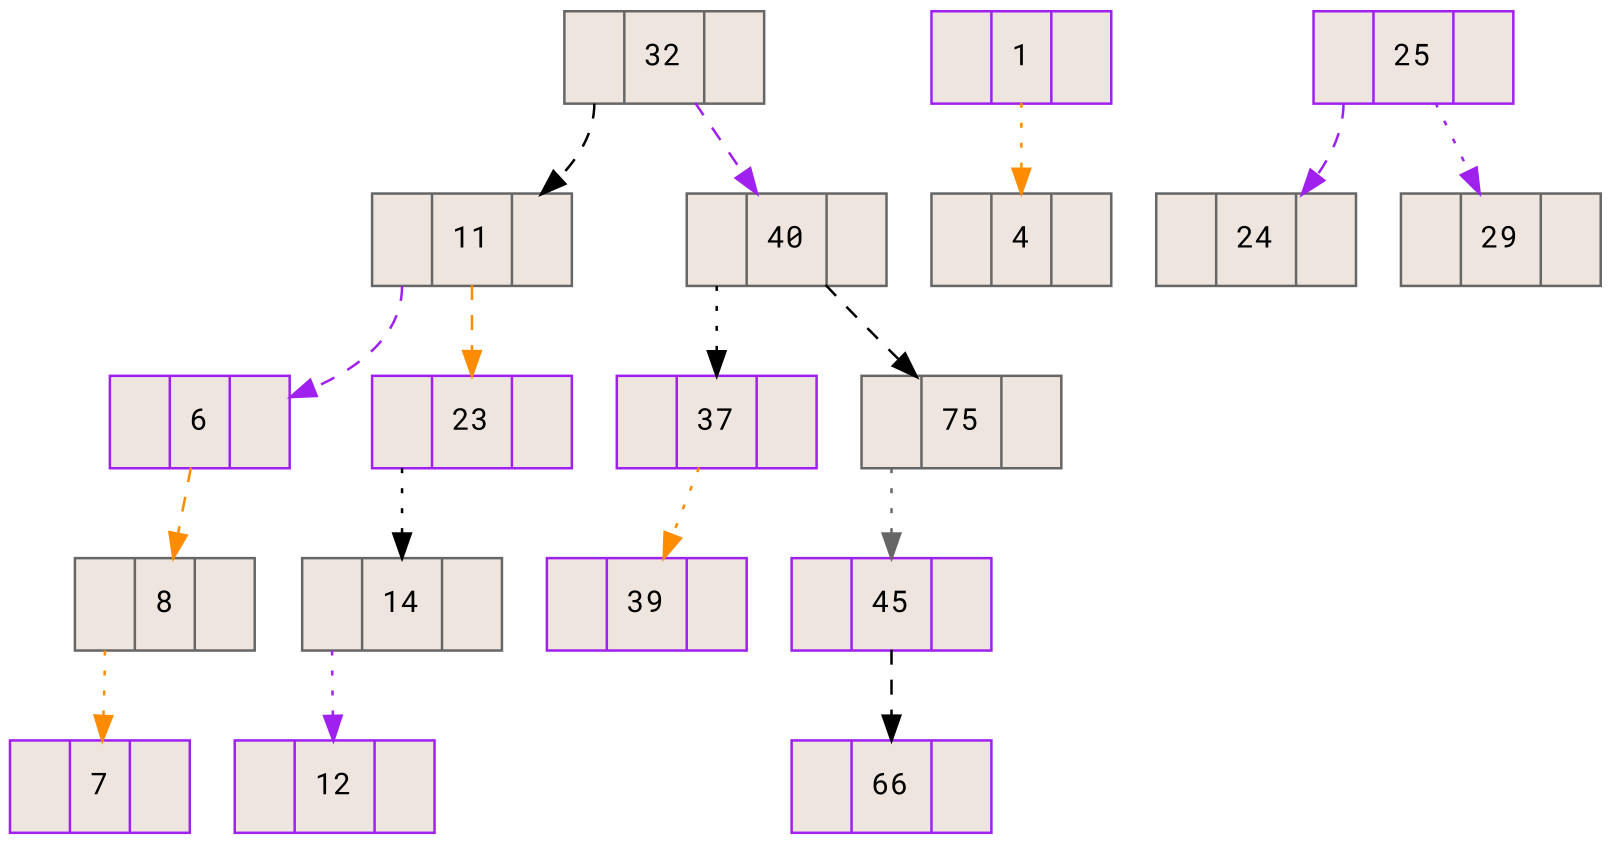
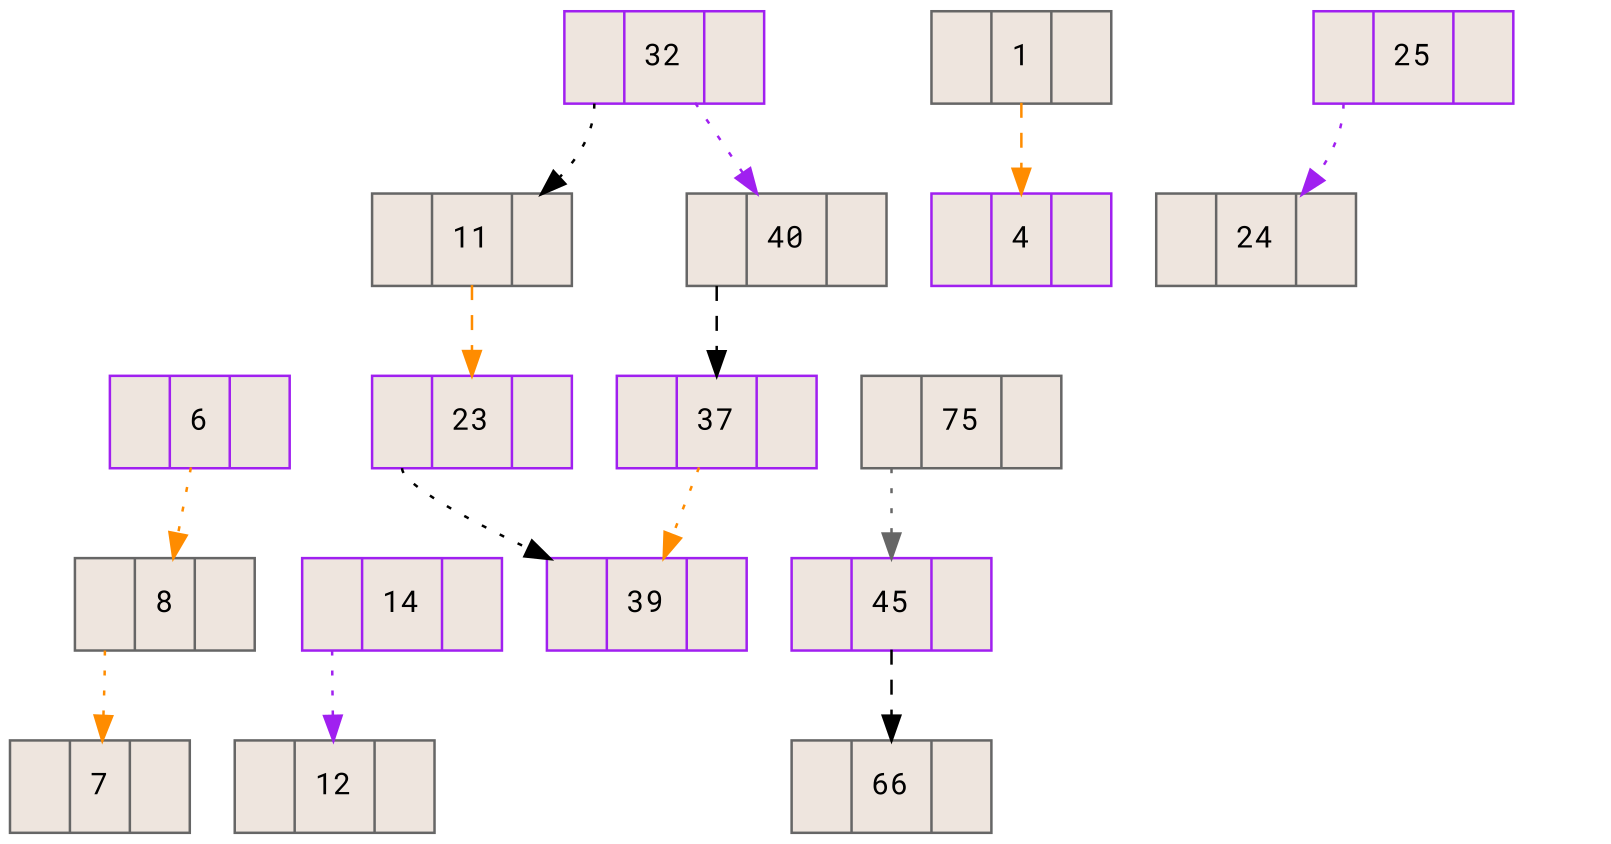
(664, 57) -> (664, 57)
(1021, 57) -> (1021, 57)
(1021, 136) -> (1021, 136)
(719, 138) -> (719, 138)
(1336, 141) -> (1336, 141)
(584, 144) -> (584, 144)
(1021, 240) -> (1021, 240)
(1501, 240) -> none
(717, 319) -> (717, 319)
(862, 322) -> none
(373, 349) -> none
(185, 500) -> (185, 500)
(402, 501) -> (461, 514)
(402, 604) -> (402, 604)
(100, 787) -> (100, 787)
(335, 787) -> (335, 787)
(892, 787) -> (892, 787)
